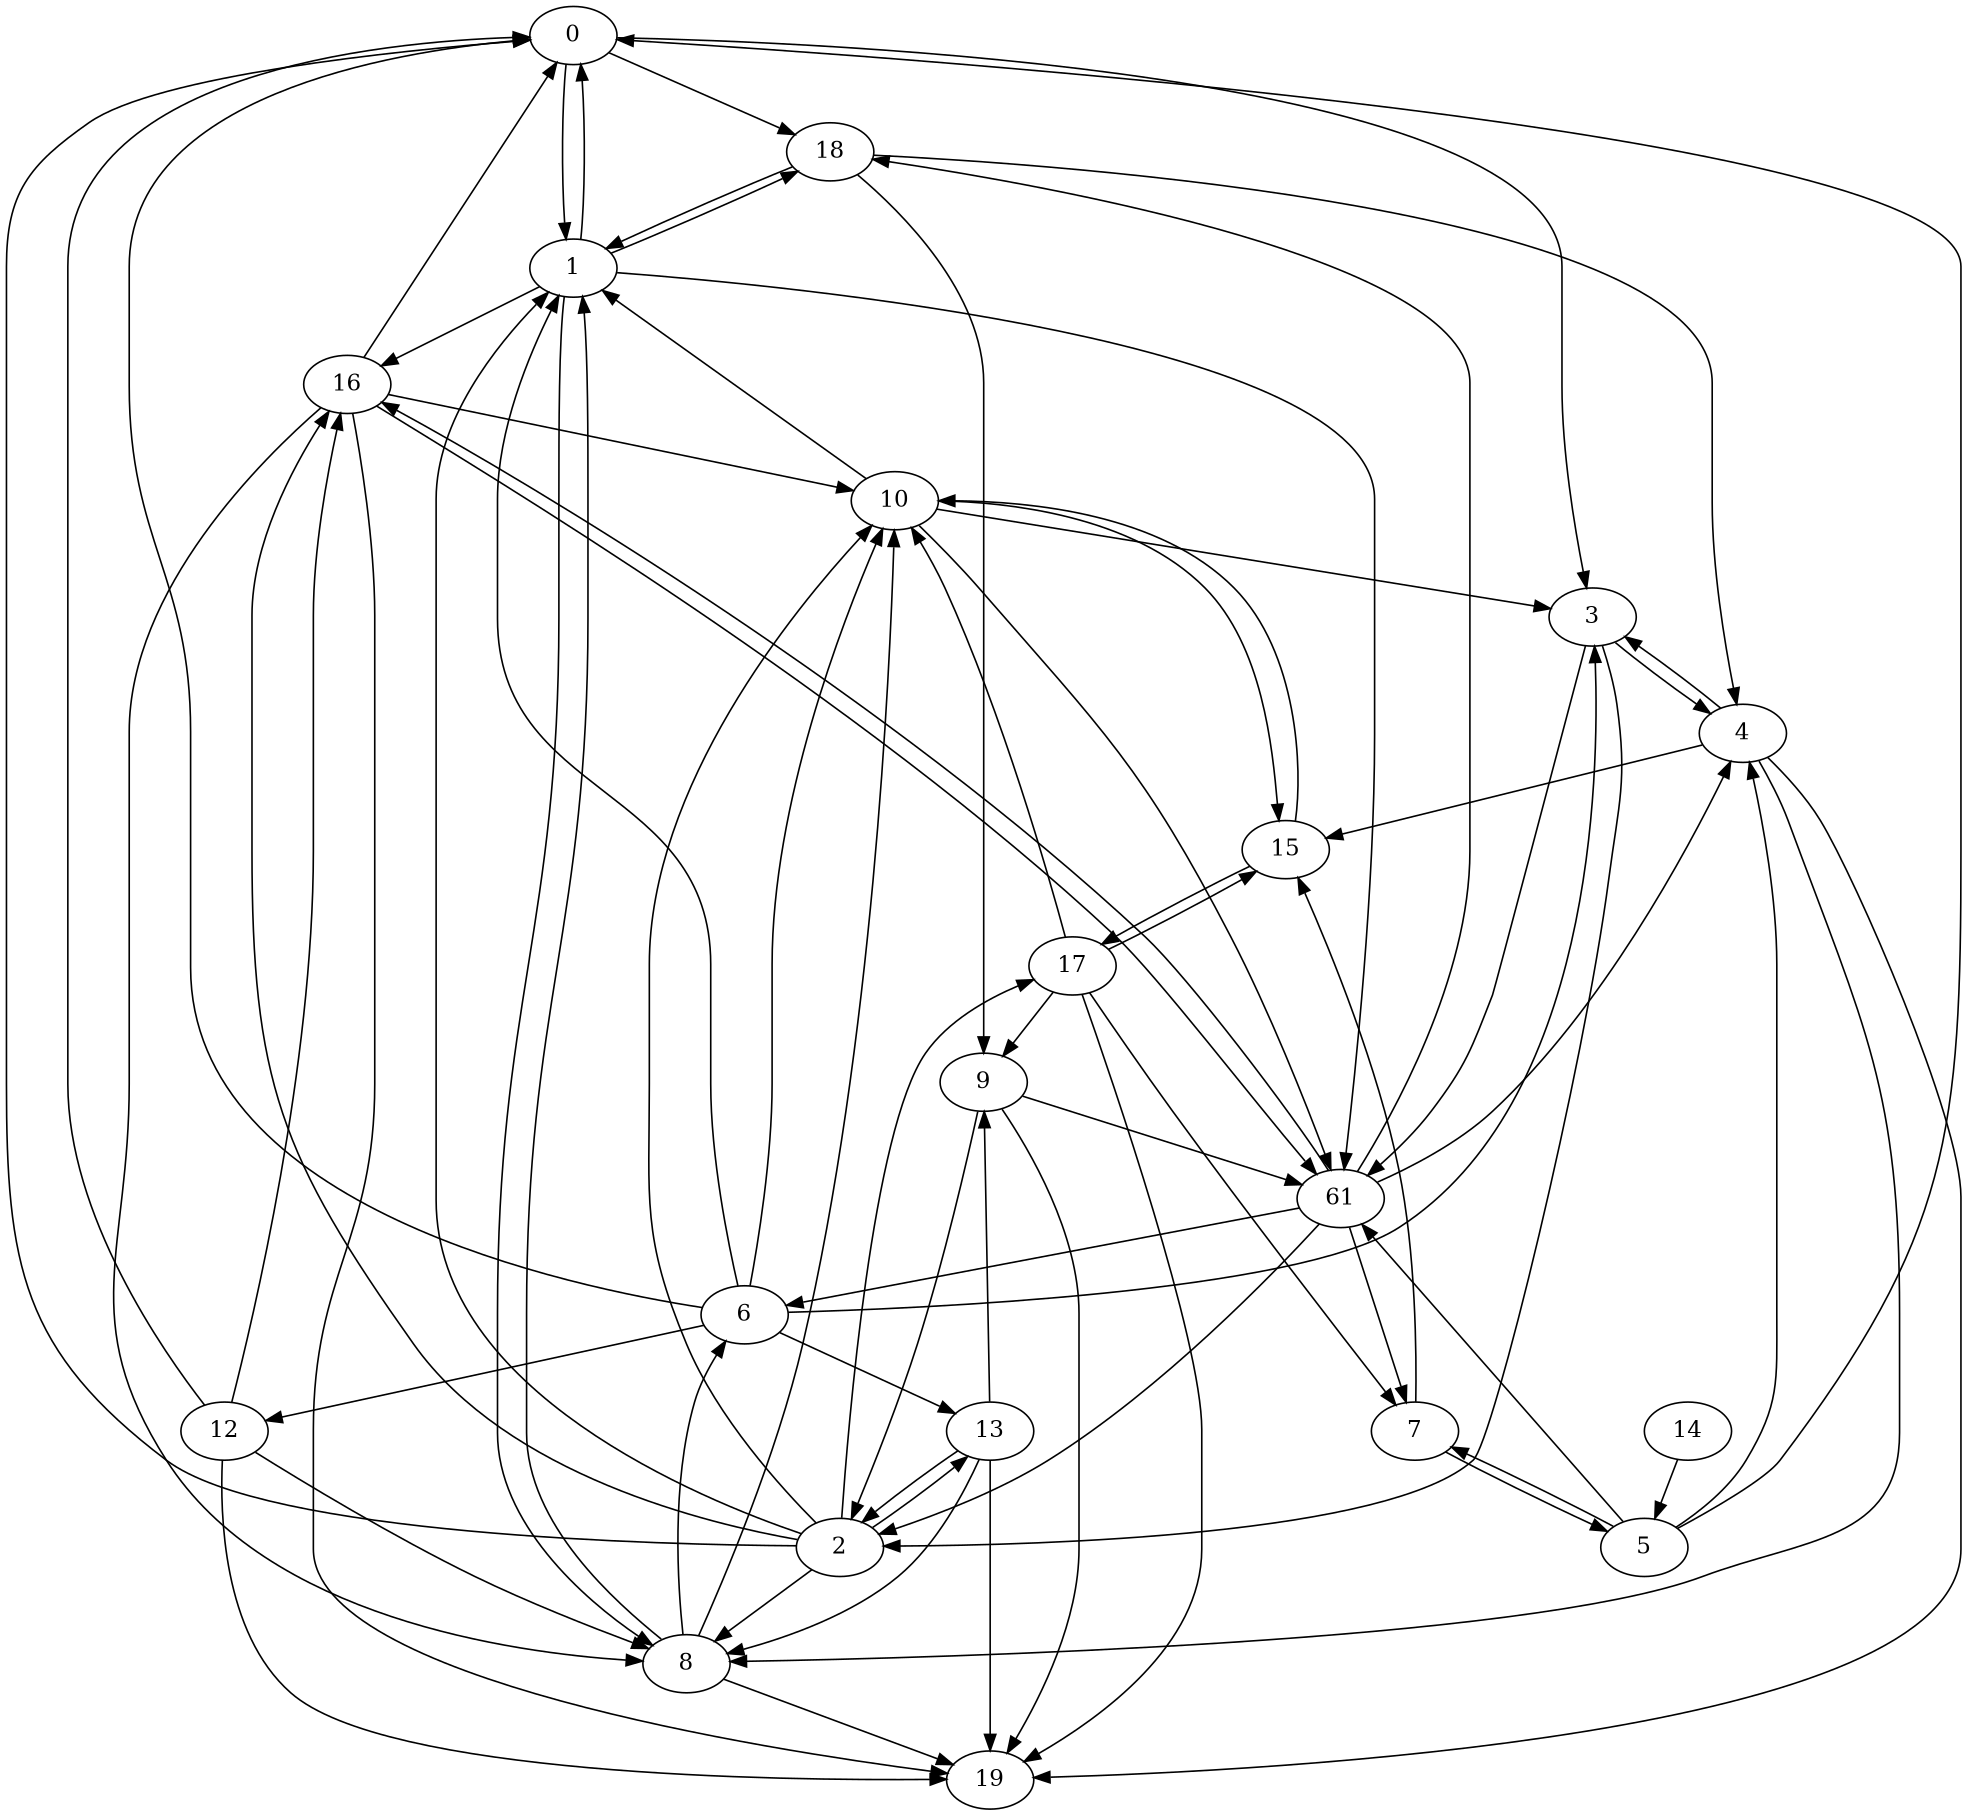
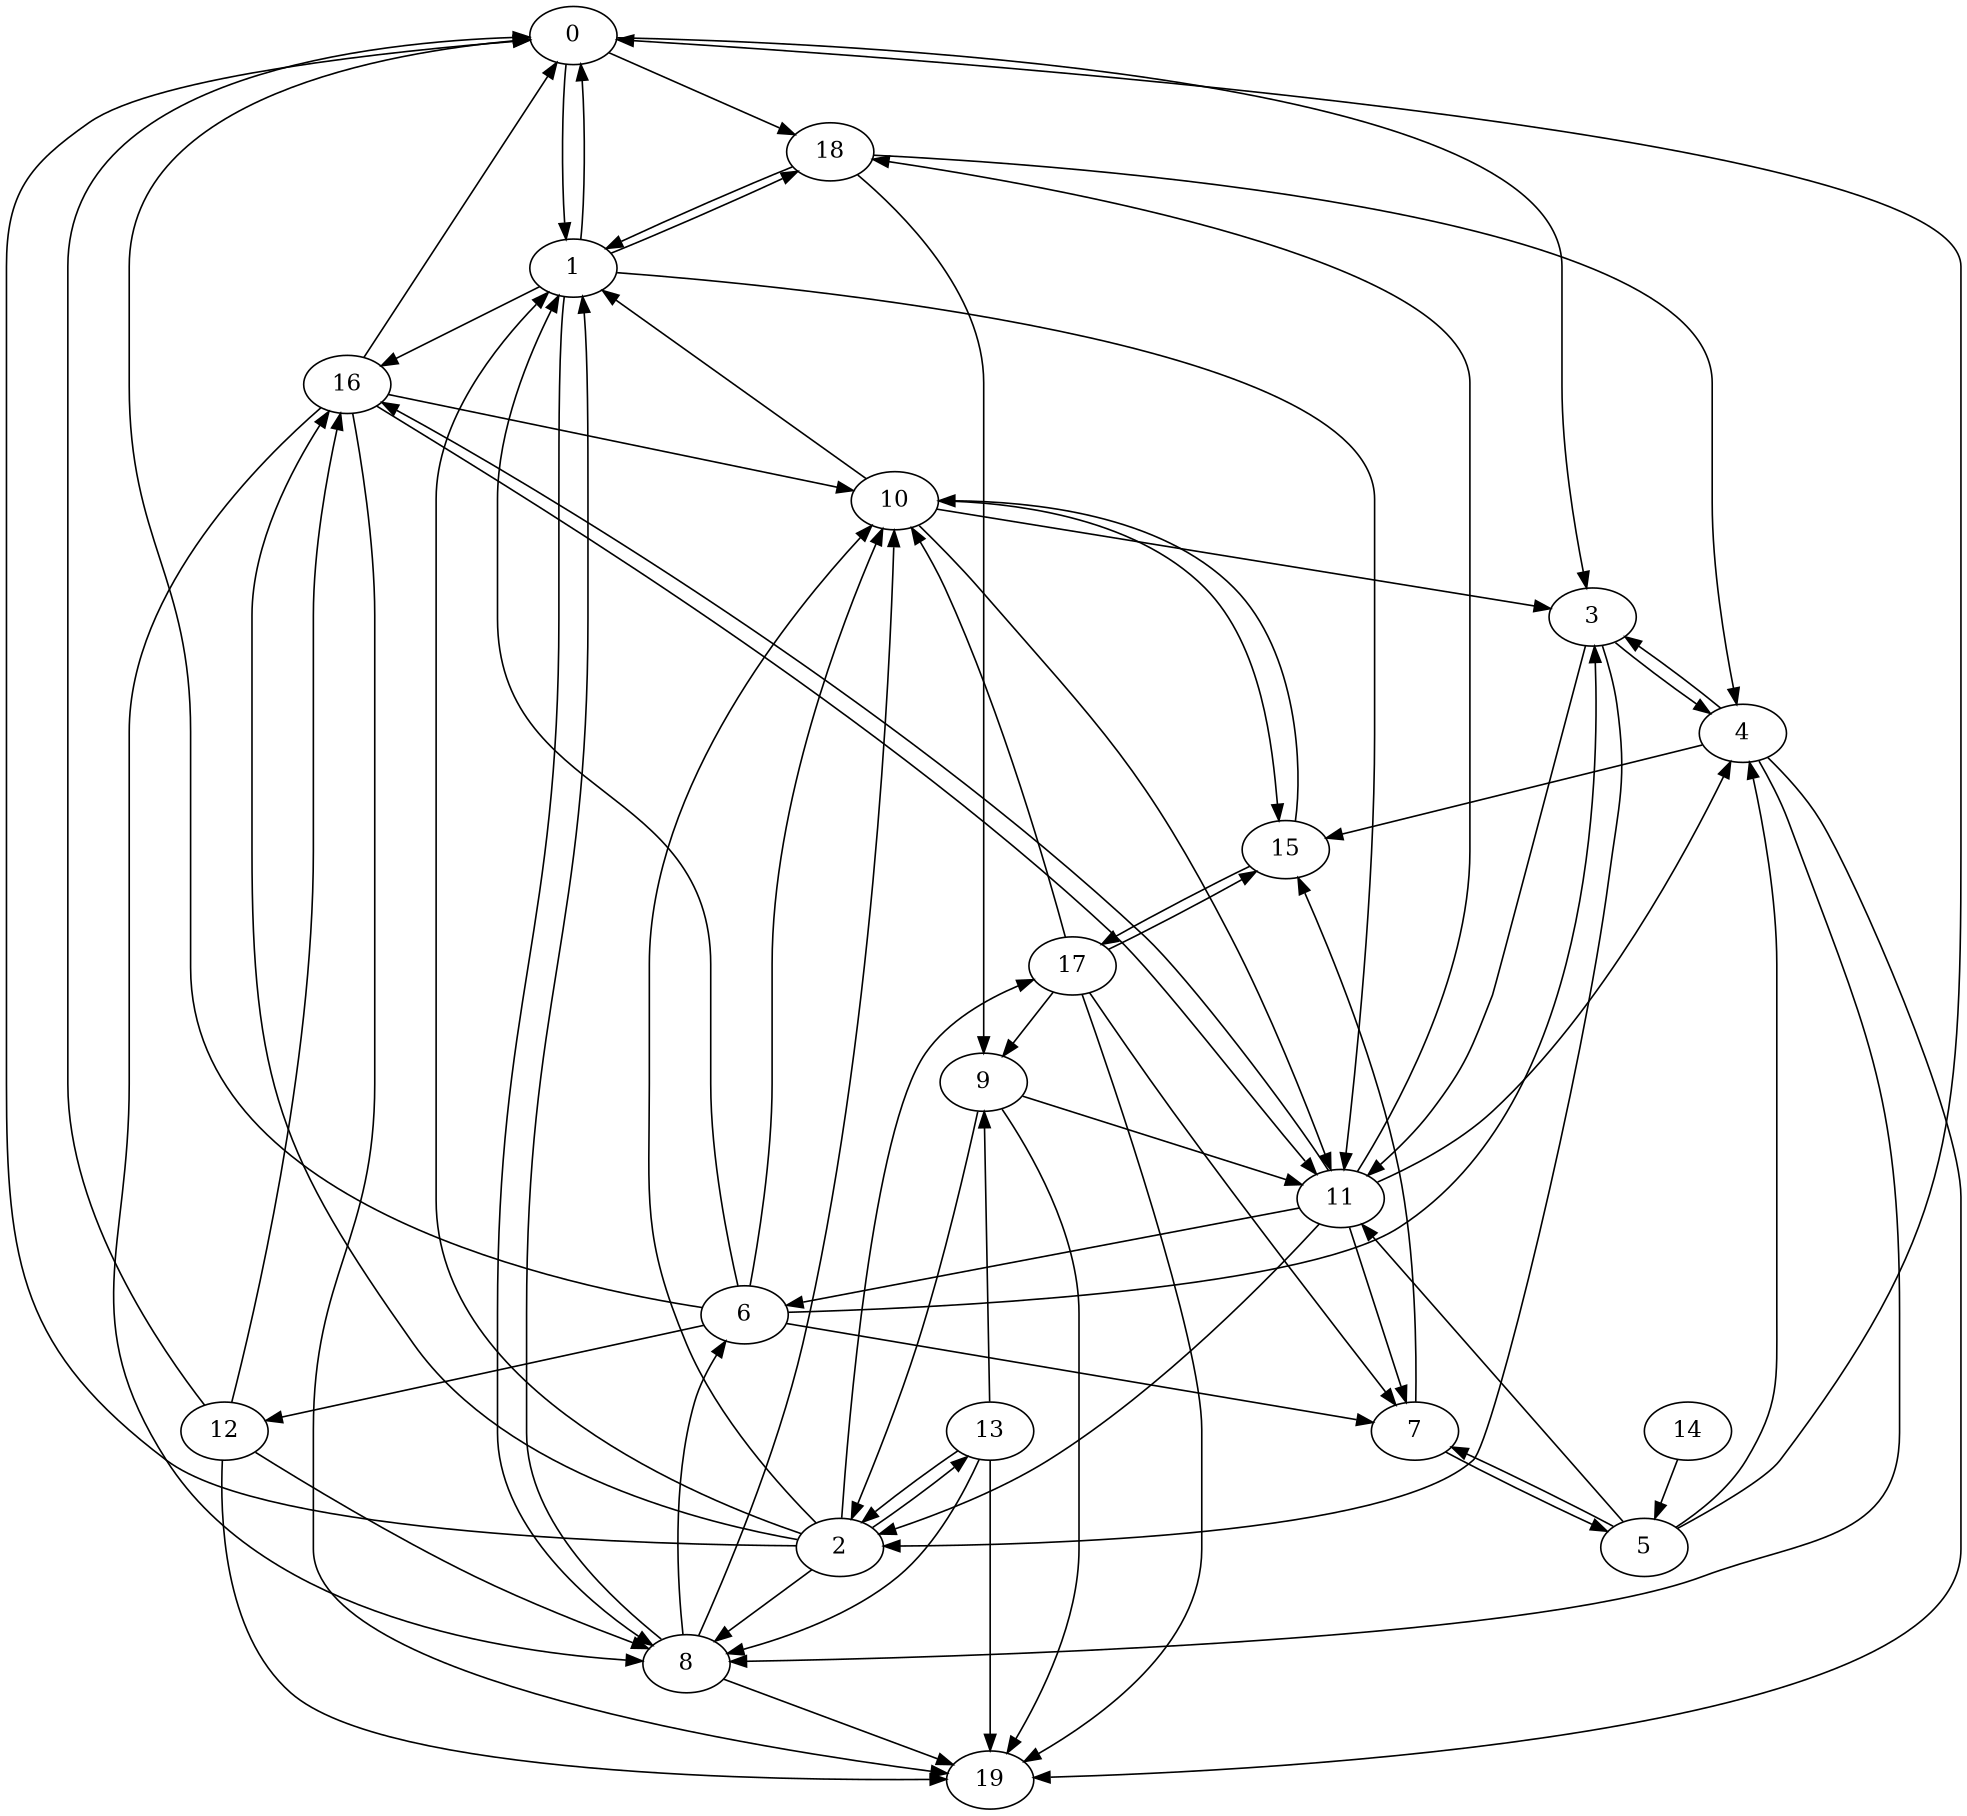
(1341, 1199) -> (1341, 1199)
(868, 1373) -> (1057, 1369)
